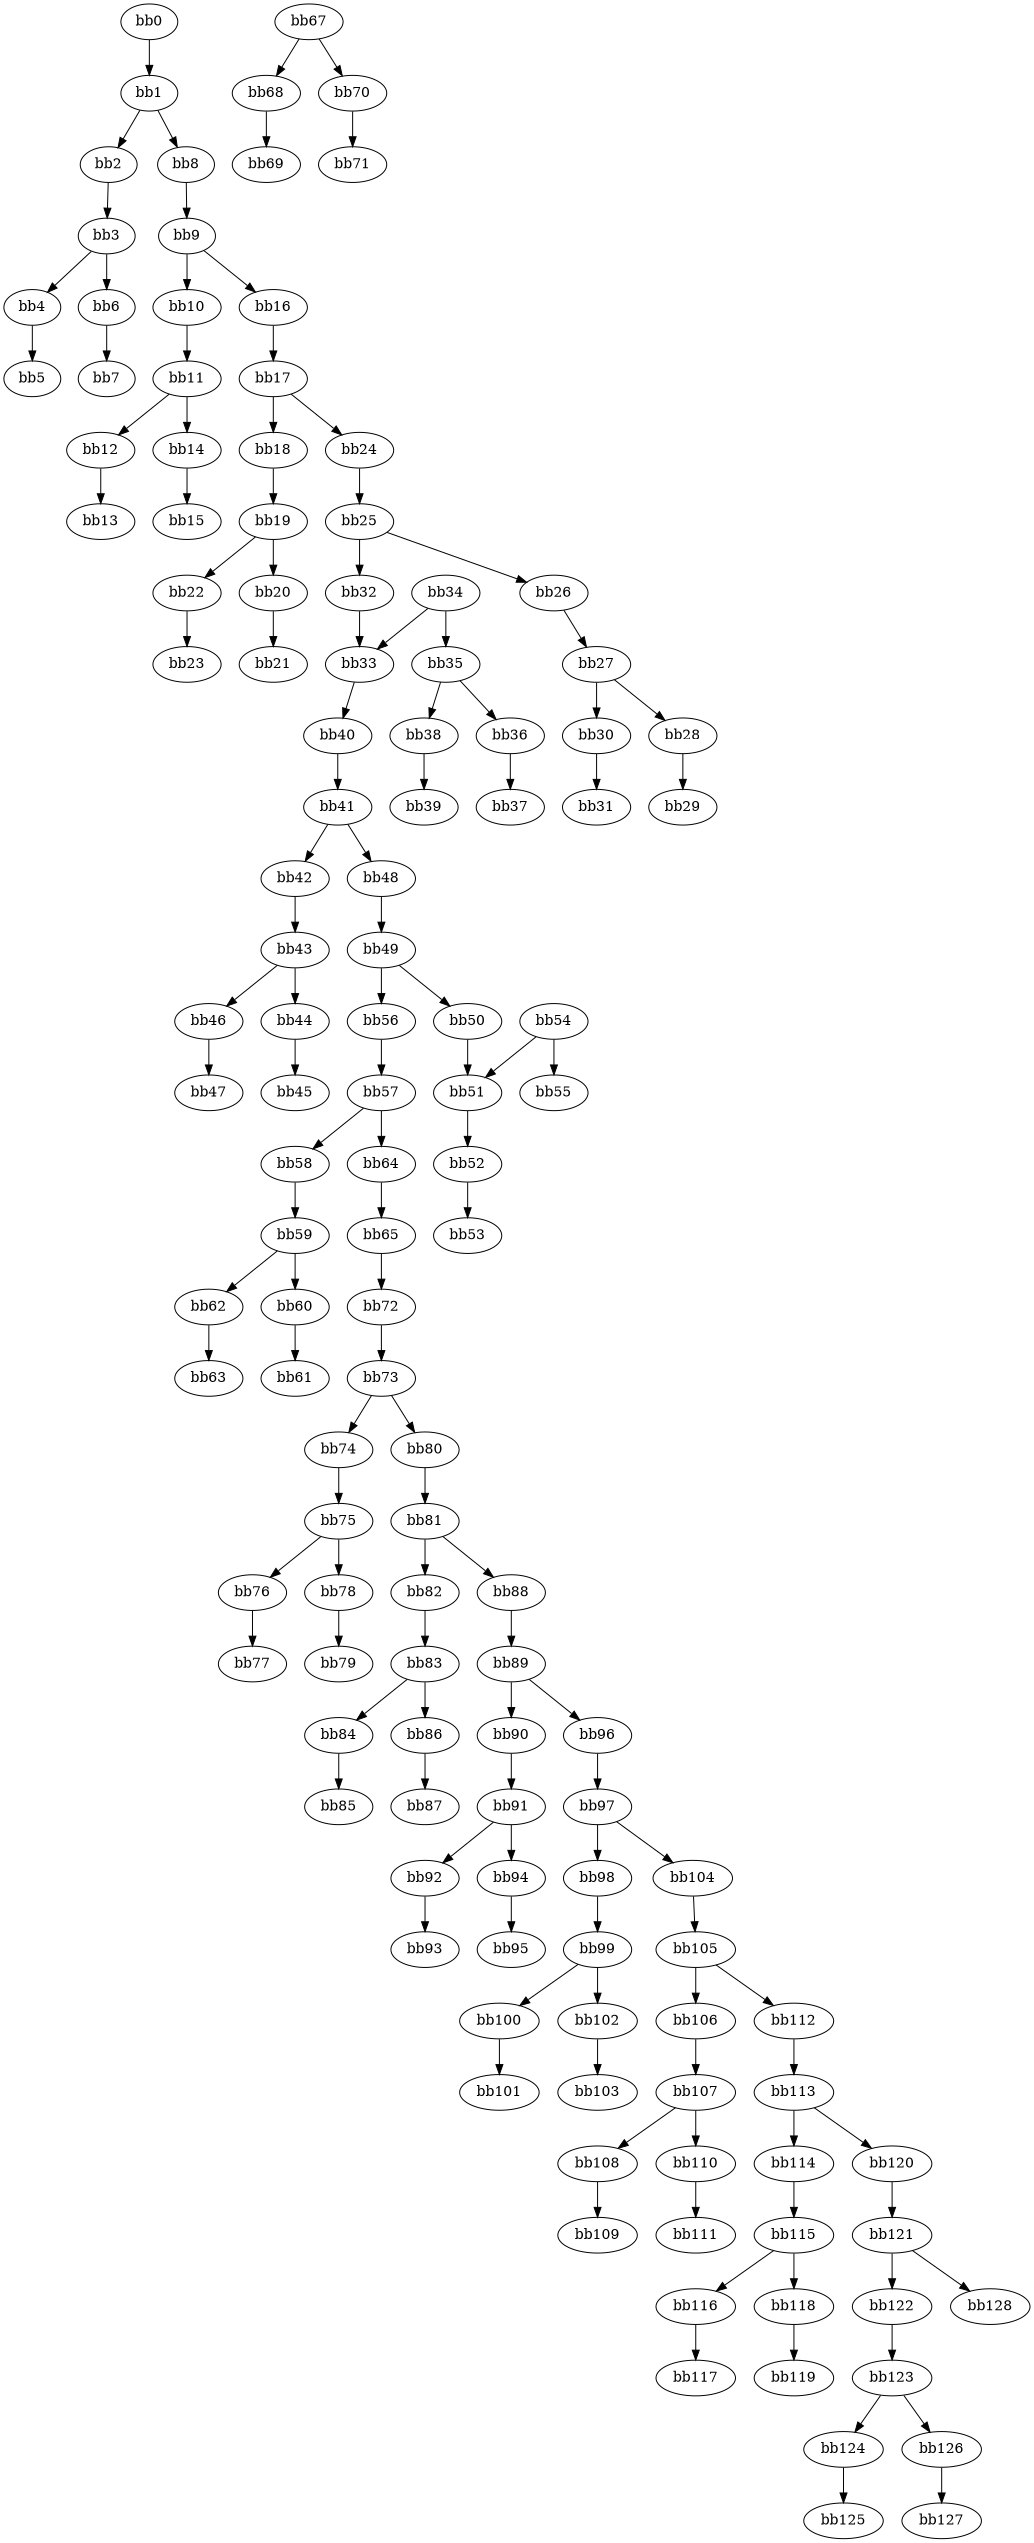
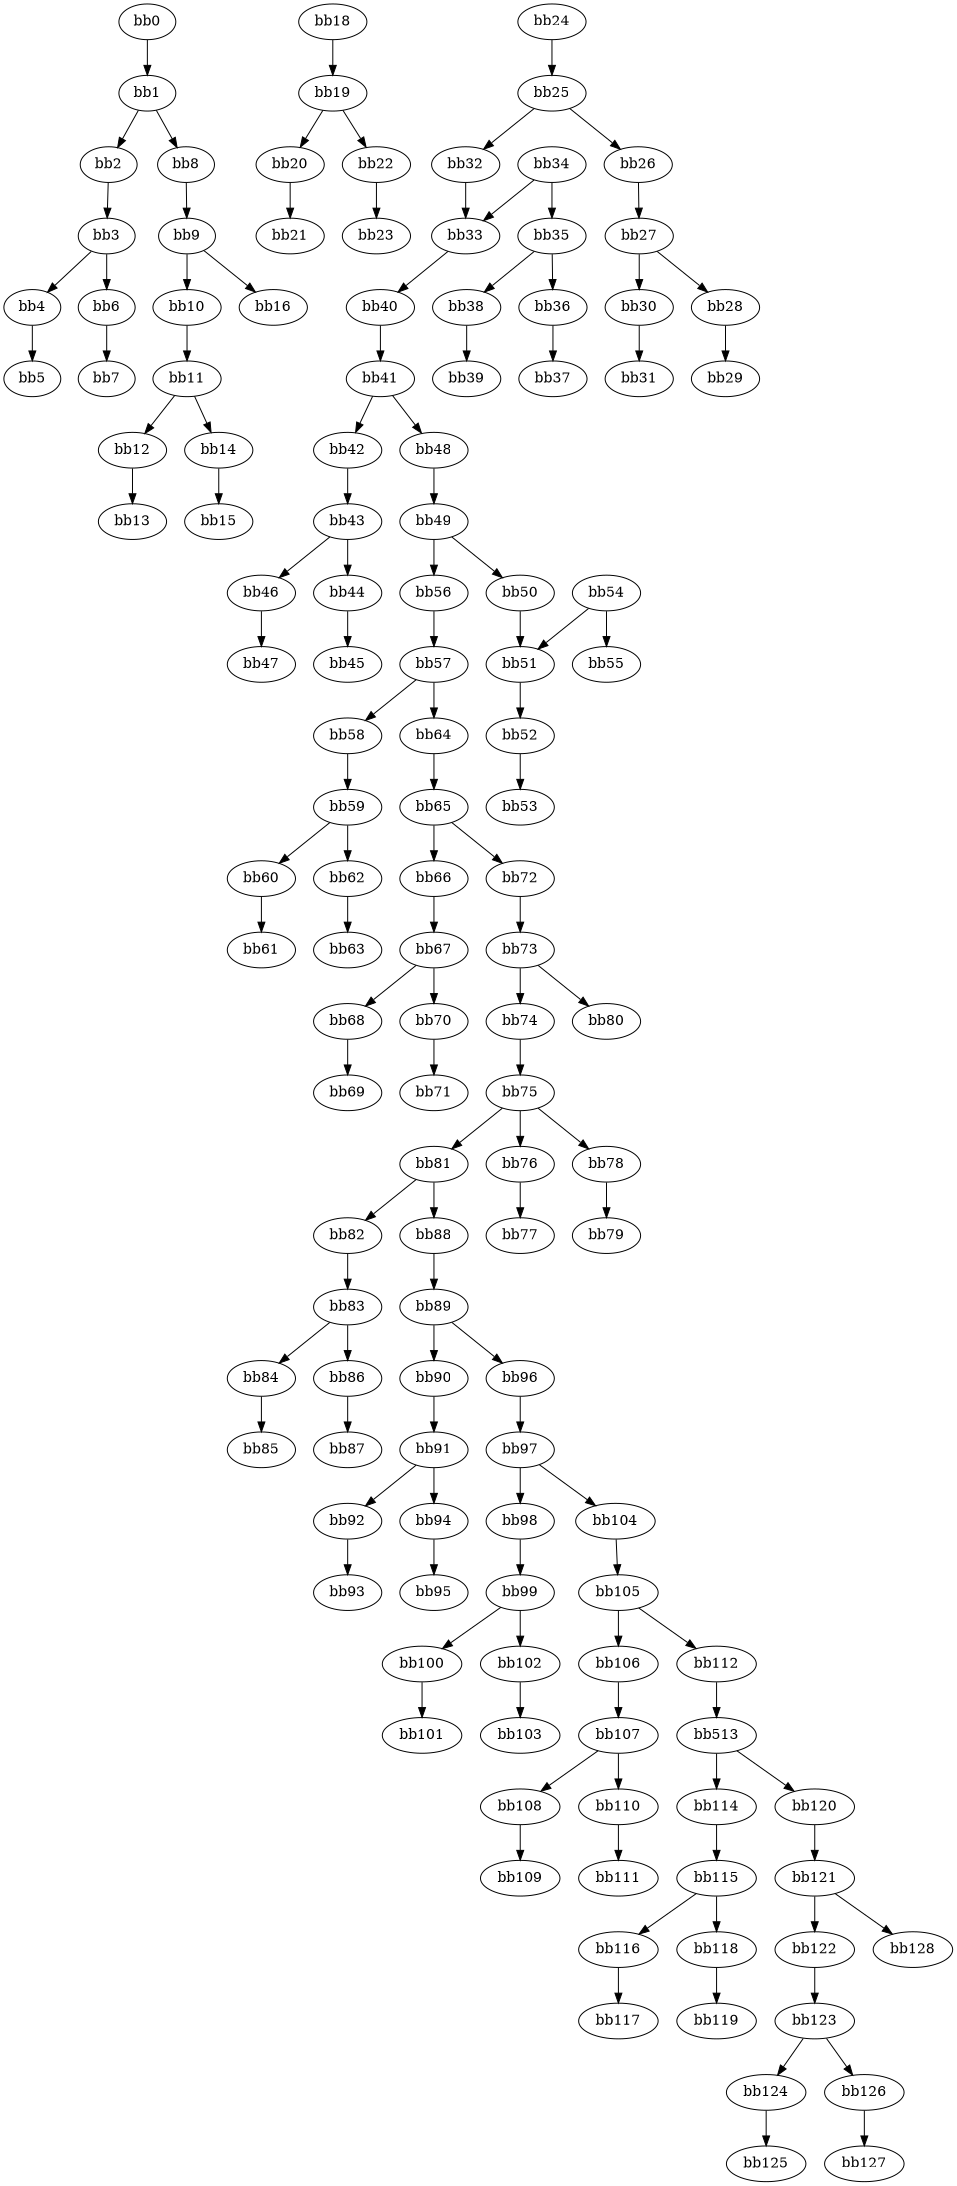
(273, 379) -> none
none -> (434, 879)
(425, 1481) -> (481, 1125)
(794, 2092) -> (717, 1735)
